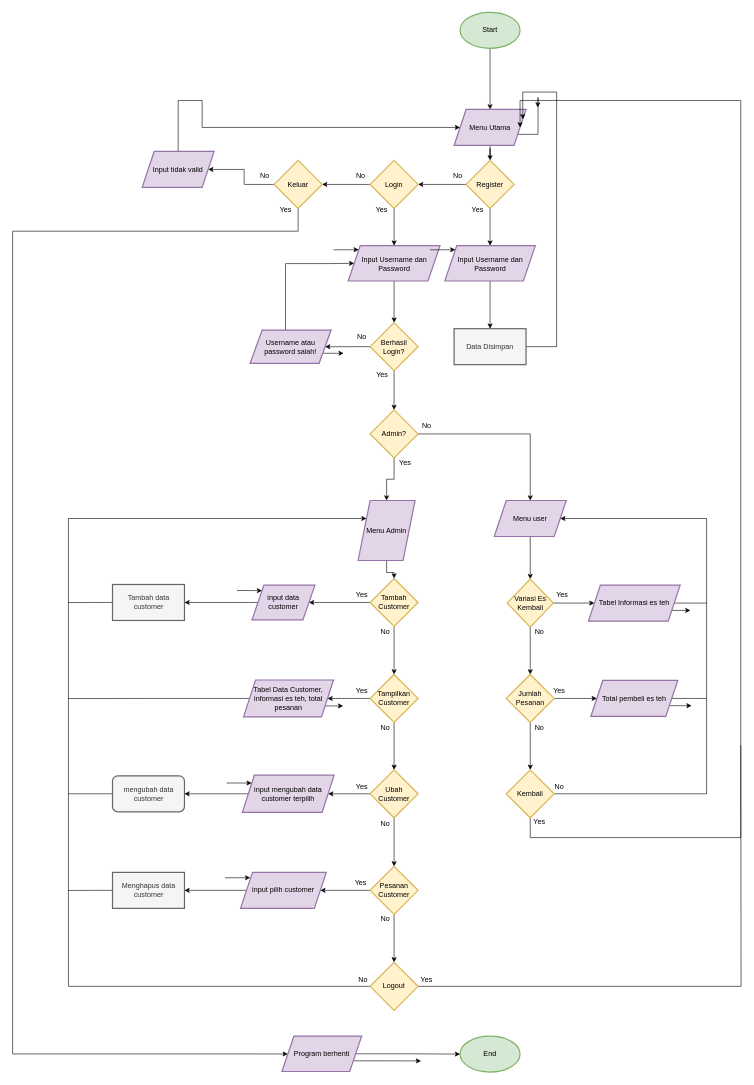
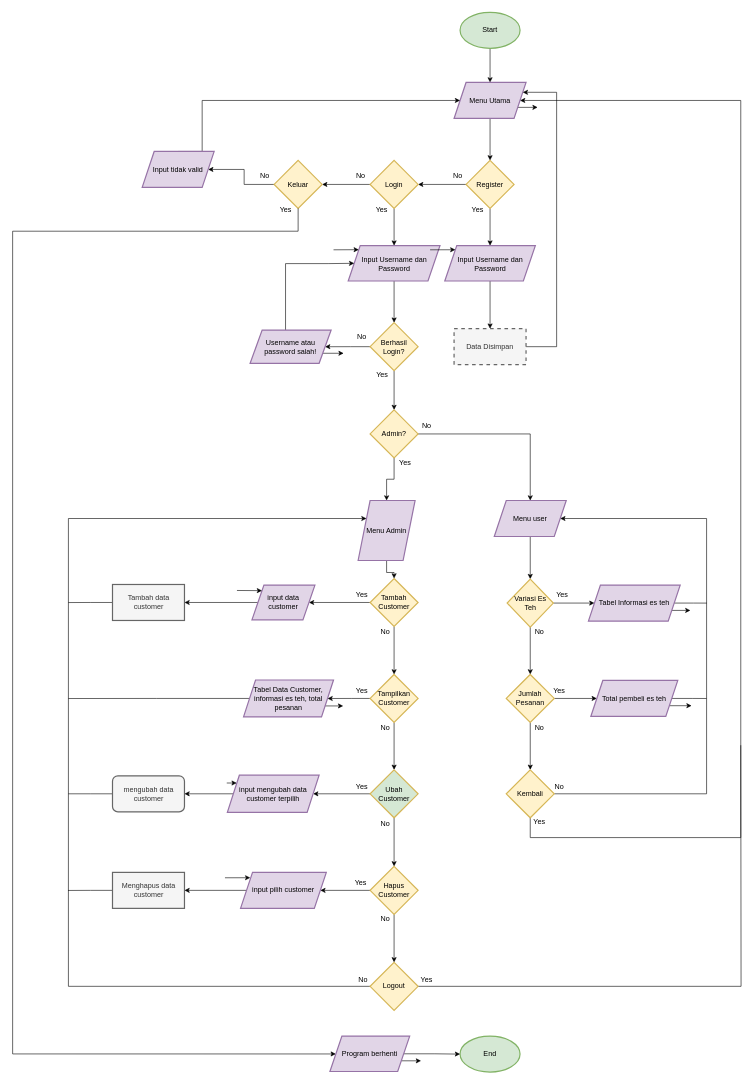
(490, 128) -> (490, 101)
(490, 347) -> (490, 347)
(530, 603) -> (530, 603)
(288, 794) -> (273, 794)
(394, 794) -> (394, 794)
(394, 891) -> (394, 891)
(322, 1054) -> (370, 1054)
